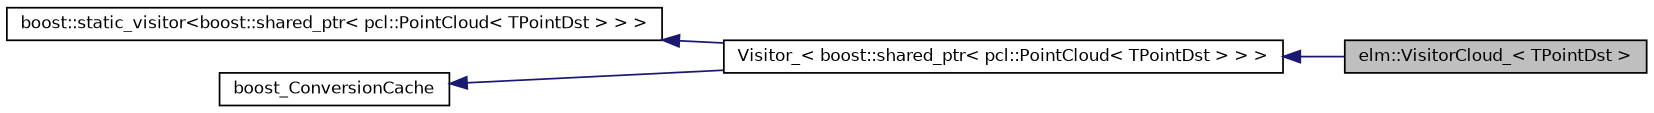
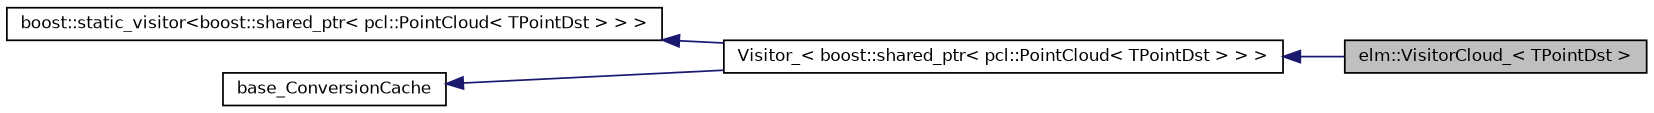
(334, 89) -> (334, 89)
